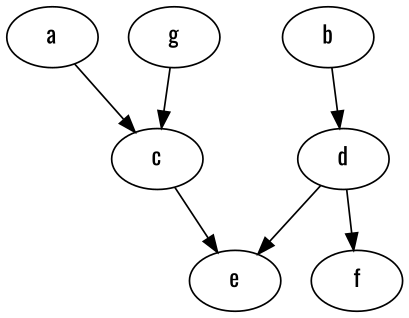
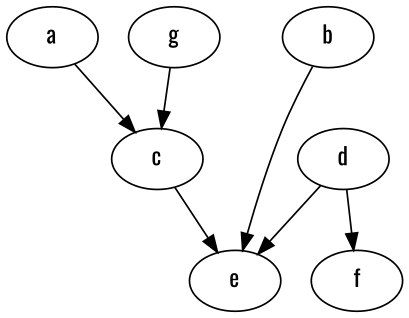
(335, 89) -> (275, 148)
